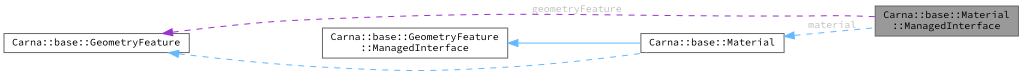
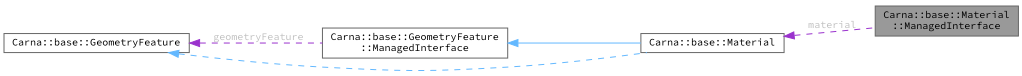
(524, 14) -> (261, 43)
(835, 32) -> (835, 32)
